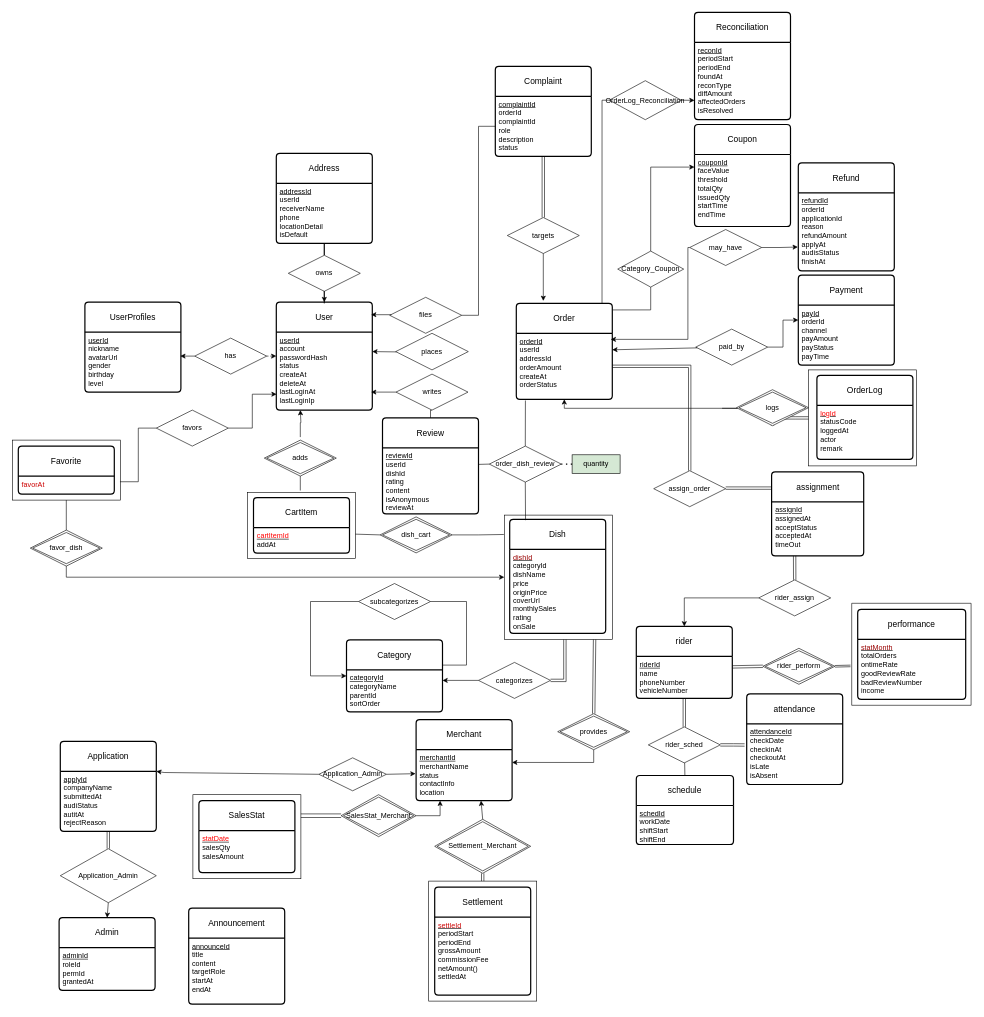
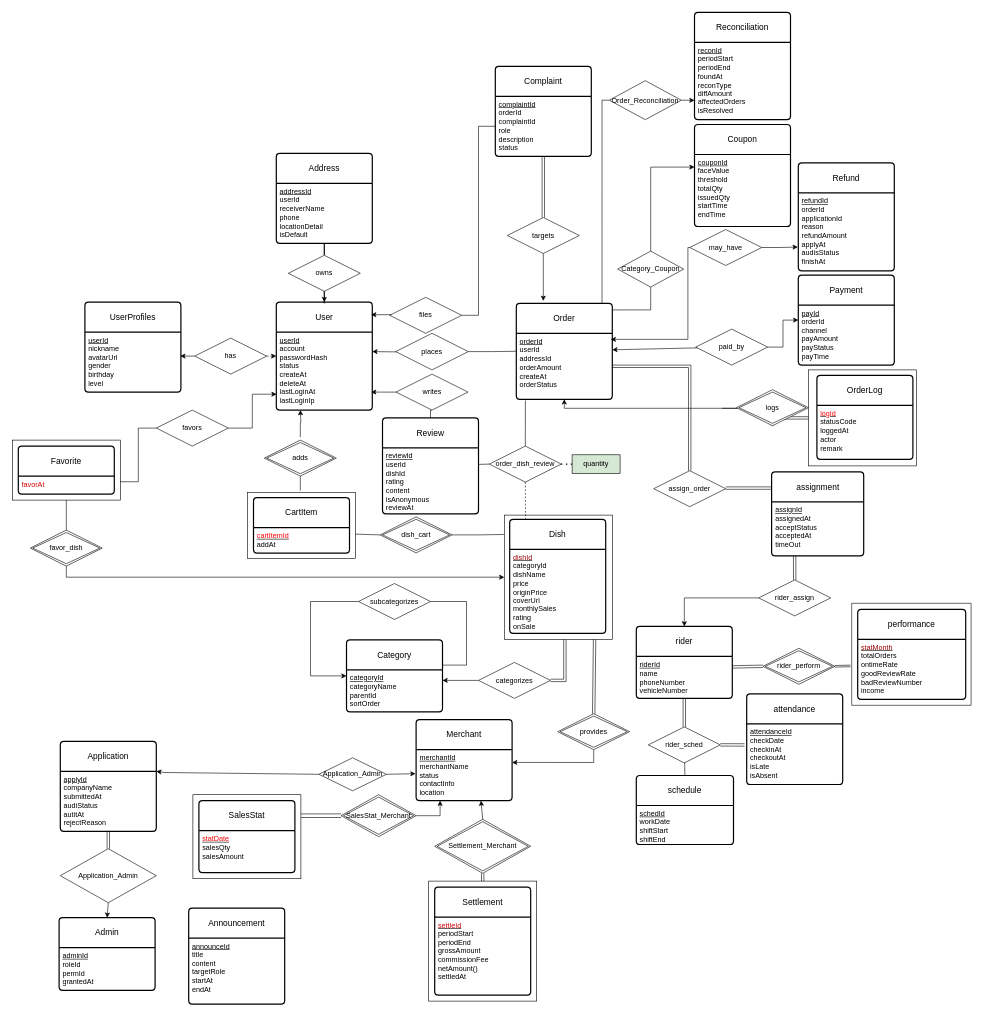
(645, 101) -> (645, 101)
none -> (491, 352)
(525, 500) -> (525, 500)
